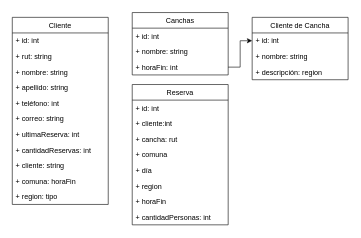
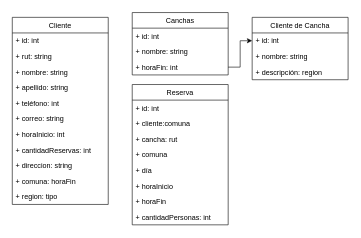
(157, 124) -> (164, 124)
(50, 134) -> (44, 134)
(44, 166) -> (48, 166)
(150, 186) -> (157, 186)
